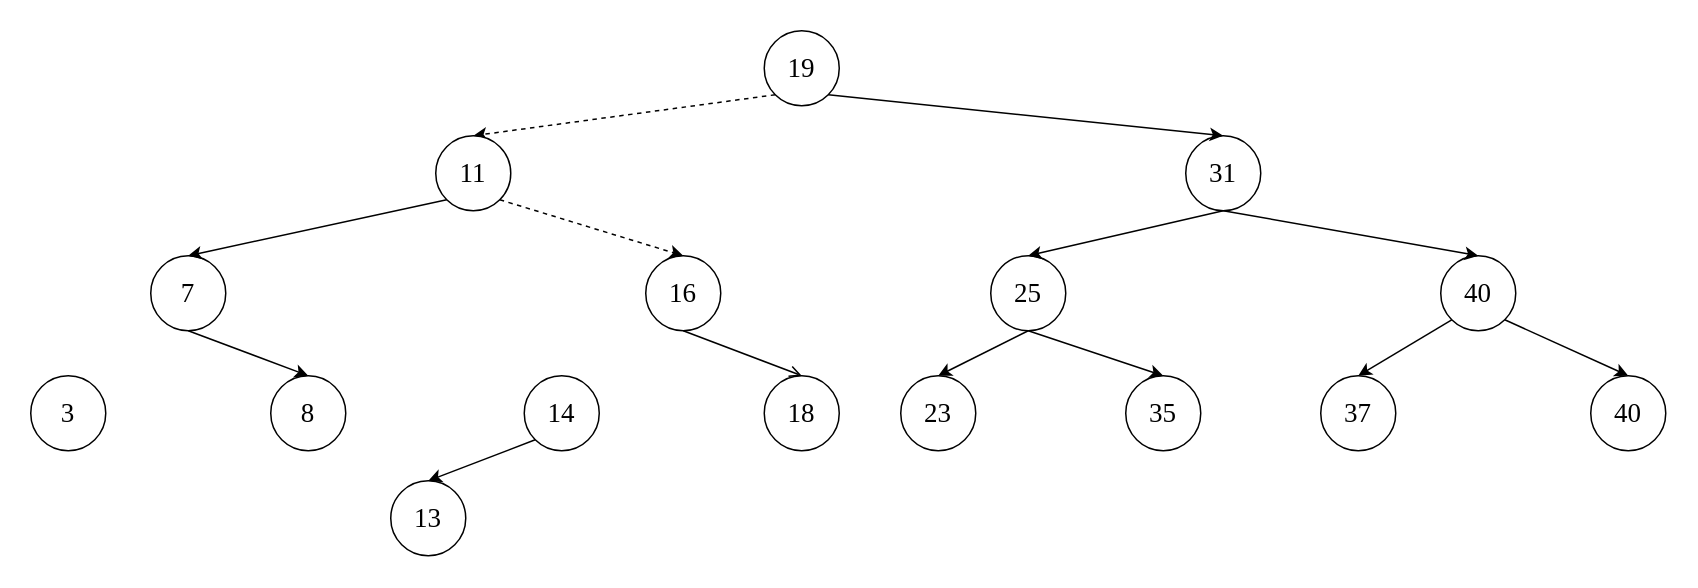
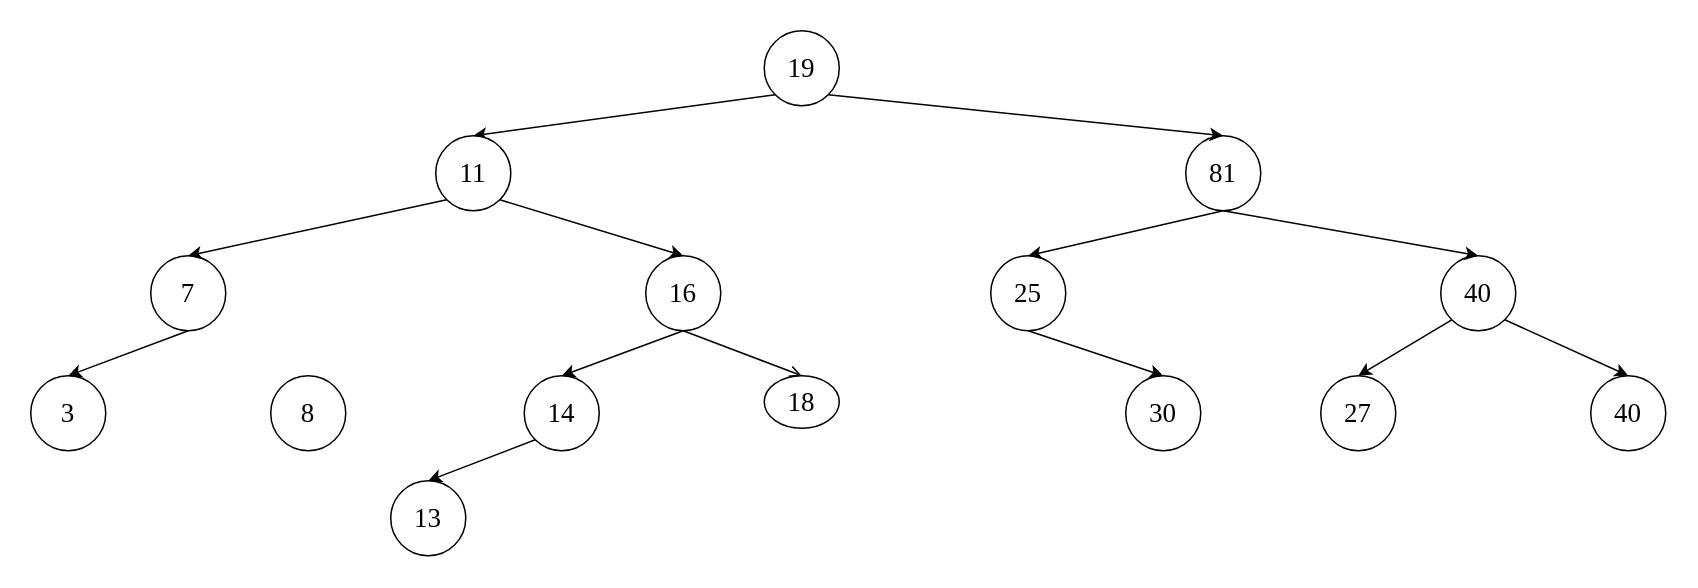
(627, 115) -> (627, 115)
(1223, 173) -> (1223, 173)
(587, 226) -> (587, 226)
(987, 351) -> none
none -> (133, 352)
(245, 352) -> none
none -> (627, 352)
(802, 413) -> (802, 402)
(938, 413) -> none
(1163, 413) -> (1163, 413)
(1358, 413) -> (1358, 413)
